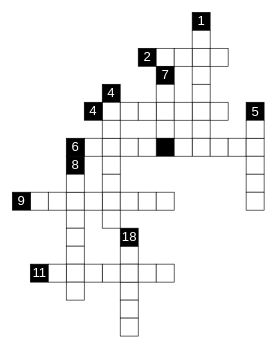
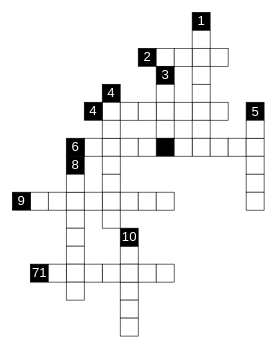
(166, 75) -> (166, 75)
(130, 237) -> (130, 237)
(40, 273) -> (40, 273)
